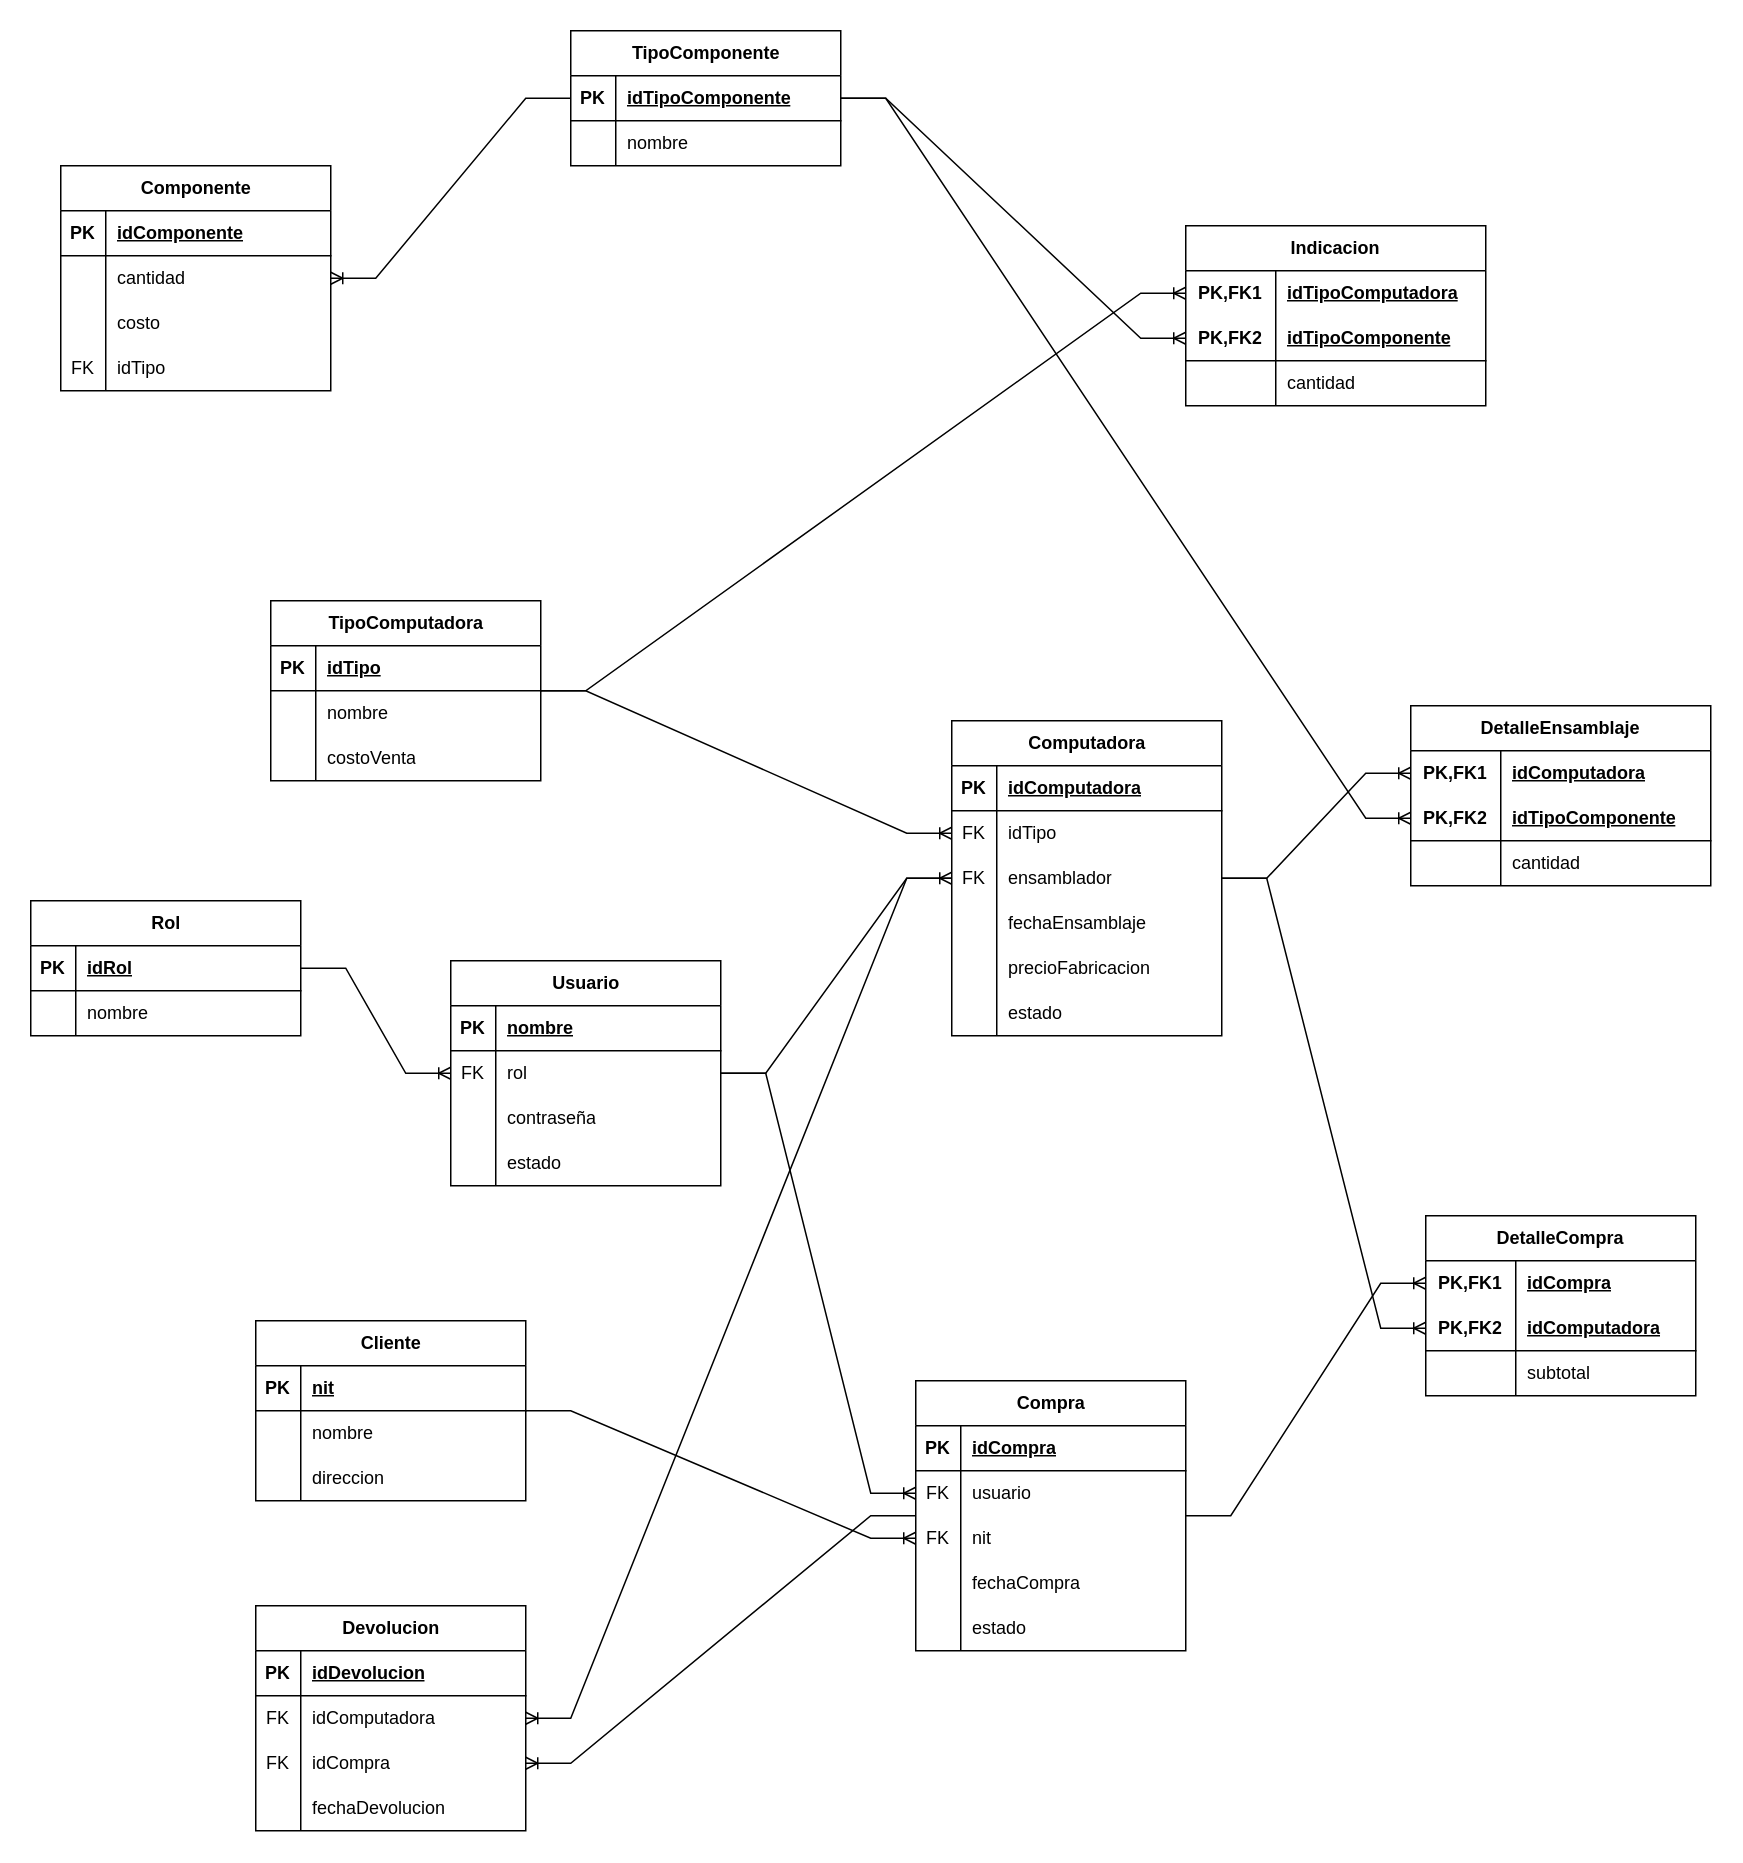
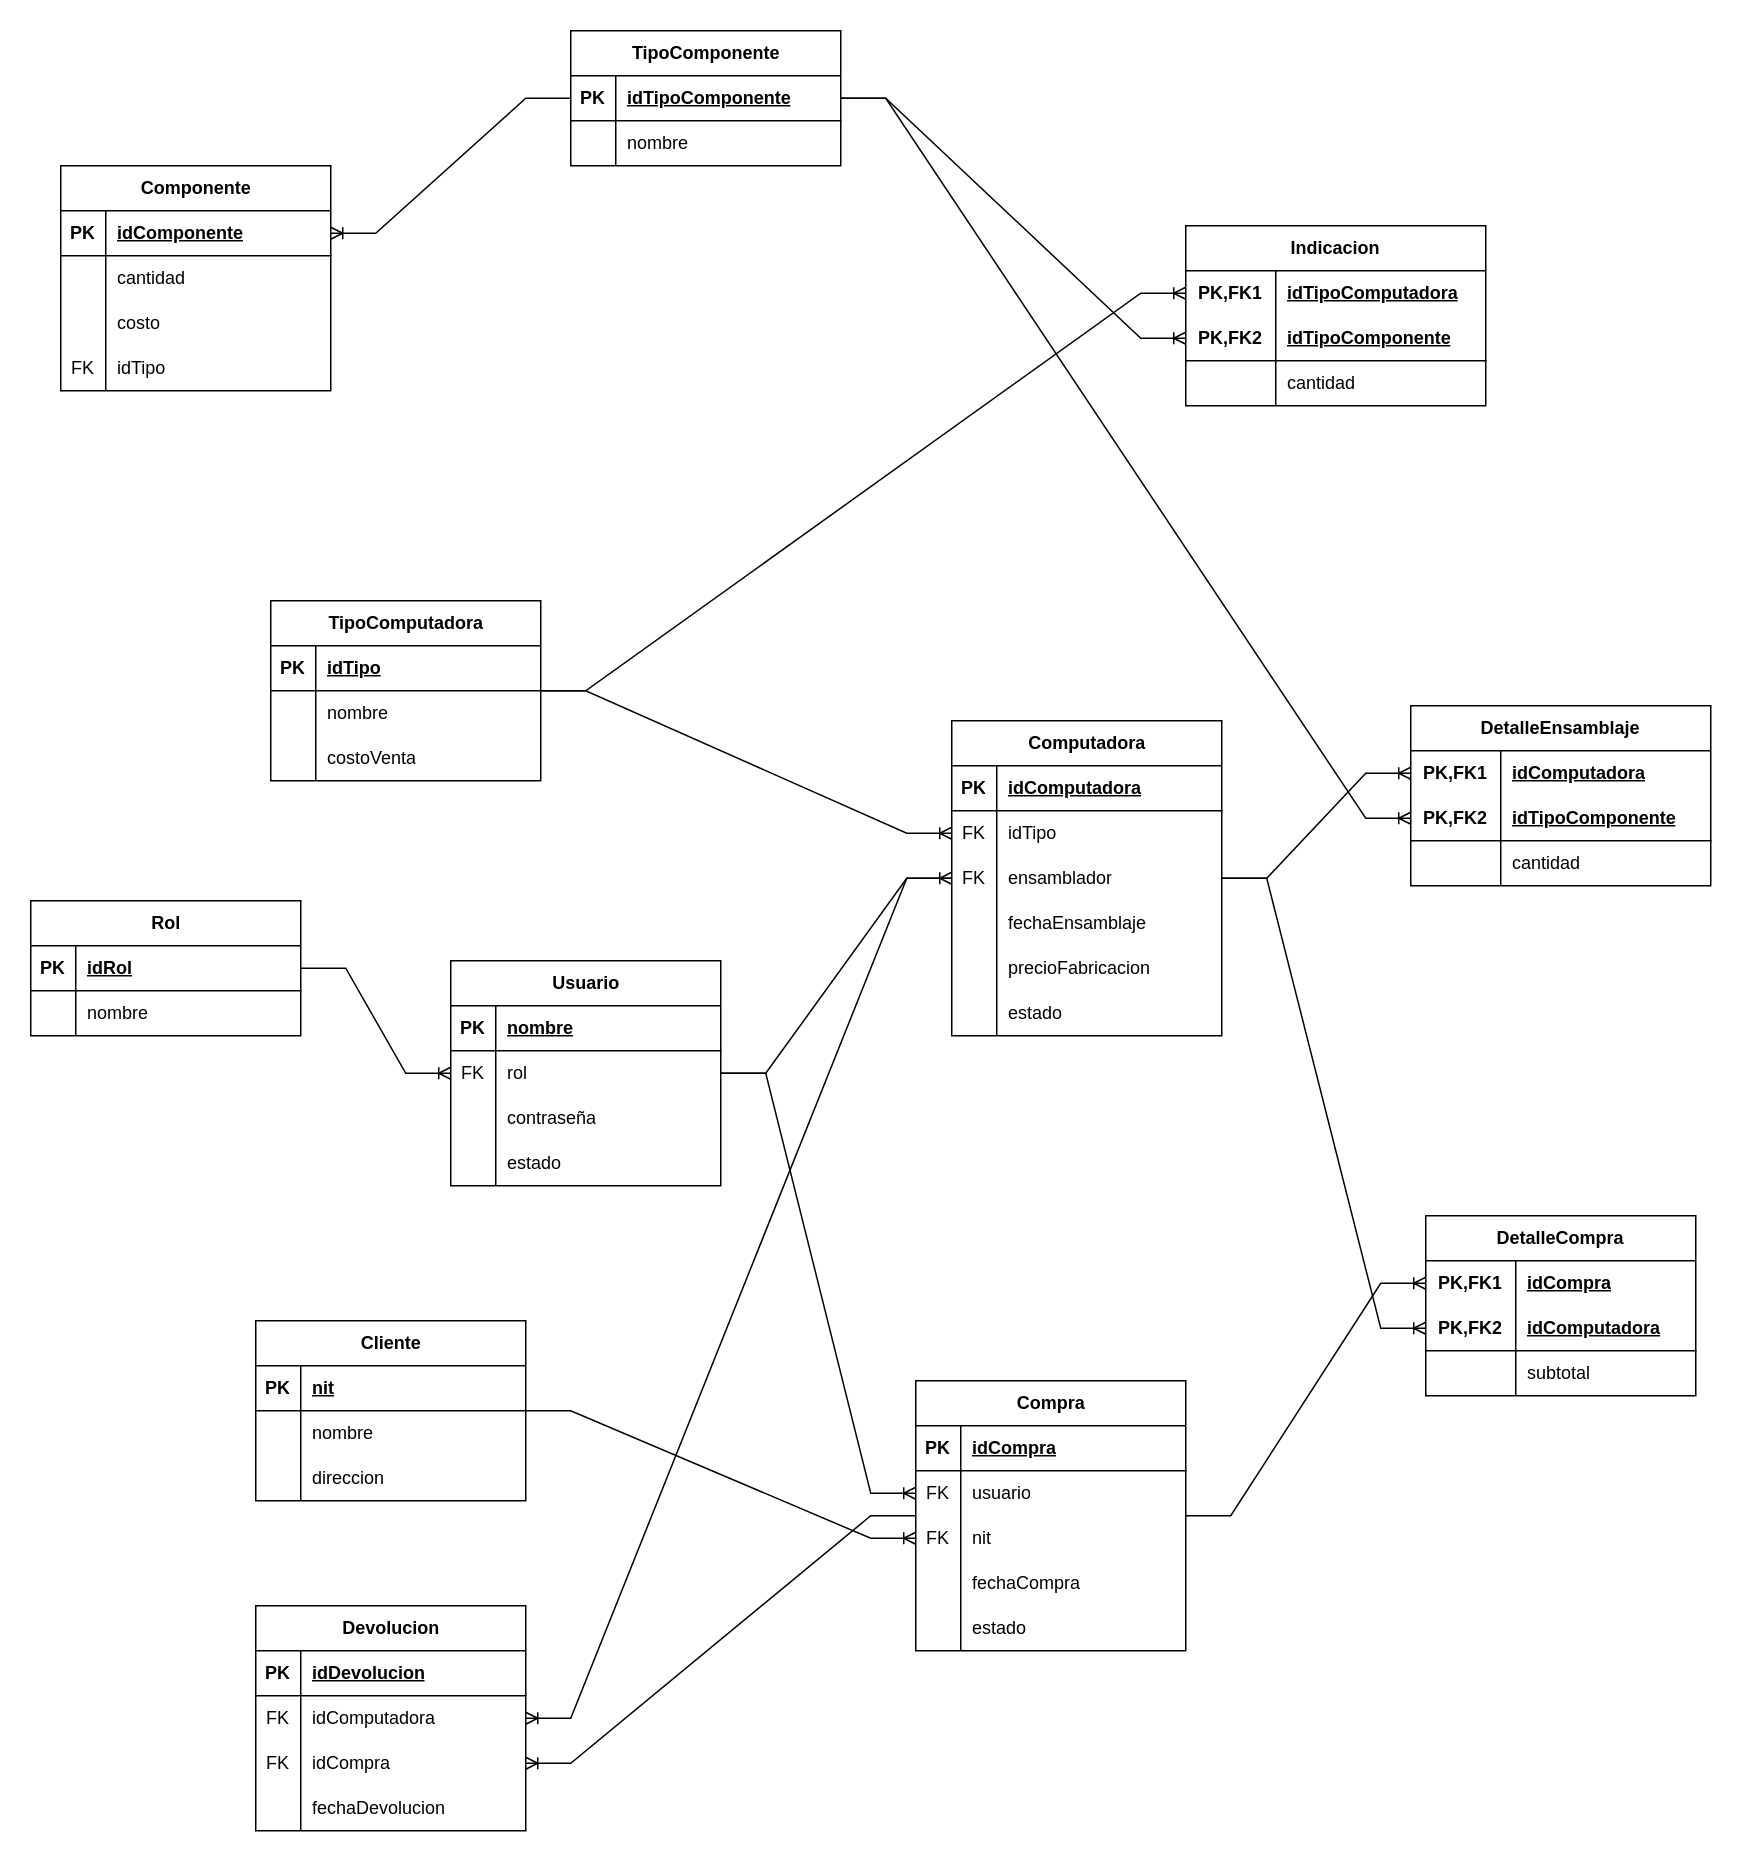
(437, 204) -> (435, 180)
